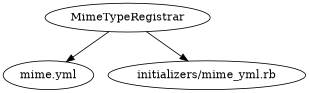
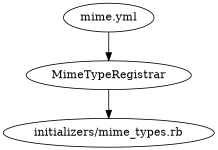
(91, 44) -> (109, 42)
(207, 75) -> (109, 133)
